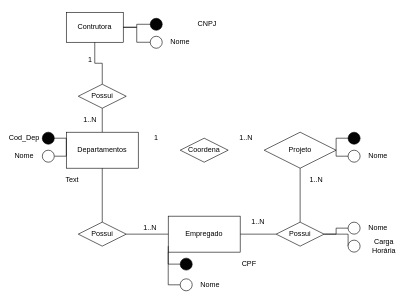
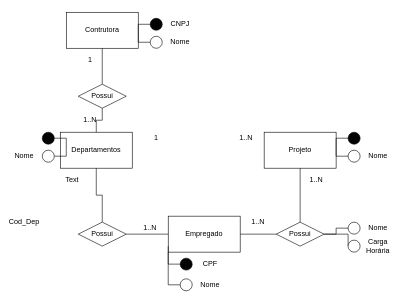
(207, 24) -> (180, 24)
(95, 27) -> (102, 30)
(24, 138) -> (24, 222)
(102, 150) -> (96, 150)
(204, 150) -> none
(300, 150) -> (300, 150)
(384, 246) -> (378, 246)
(249, 264) -> (210, 264)
